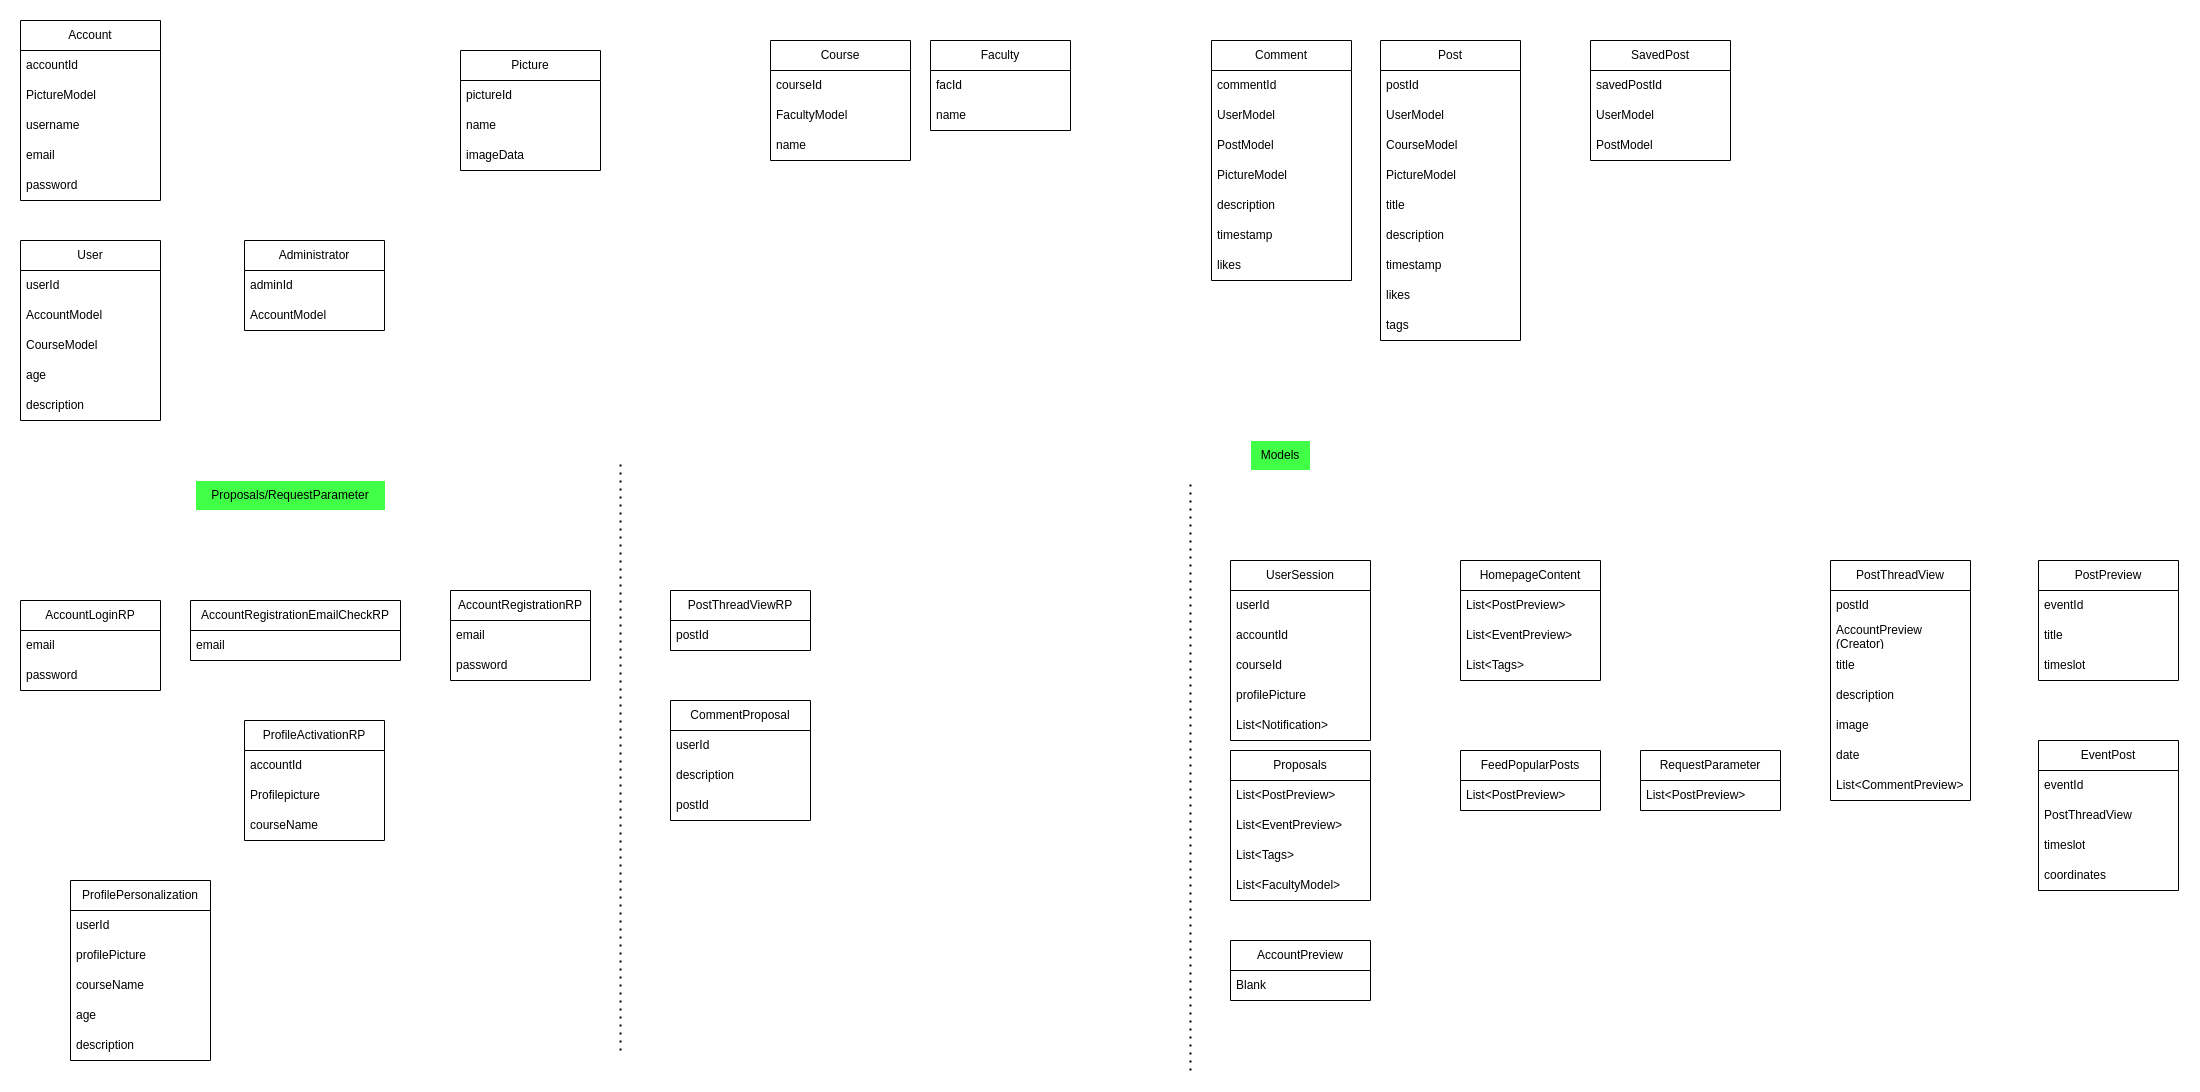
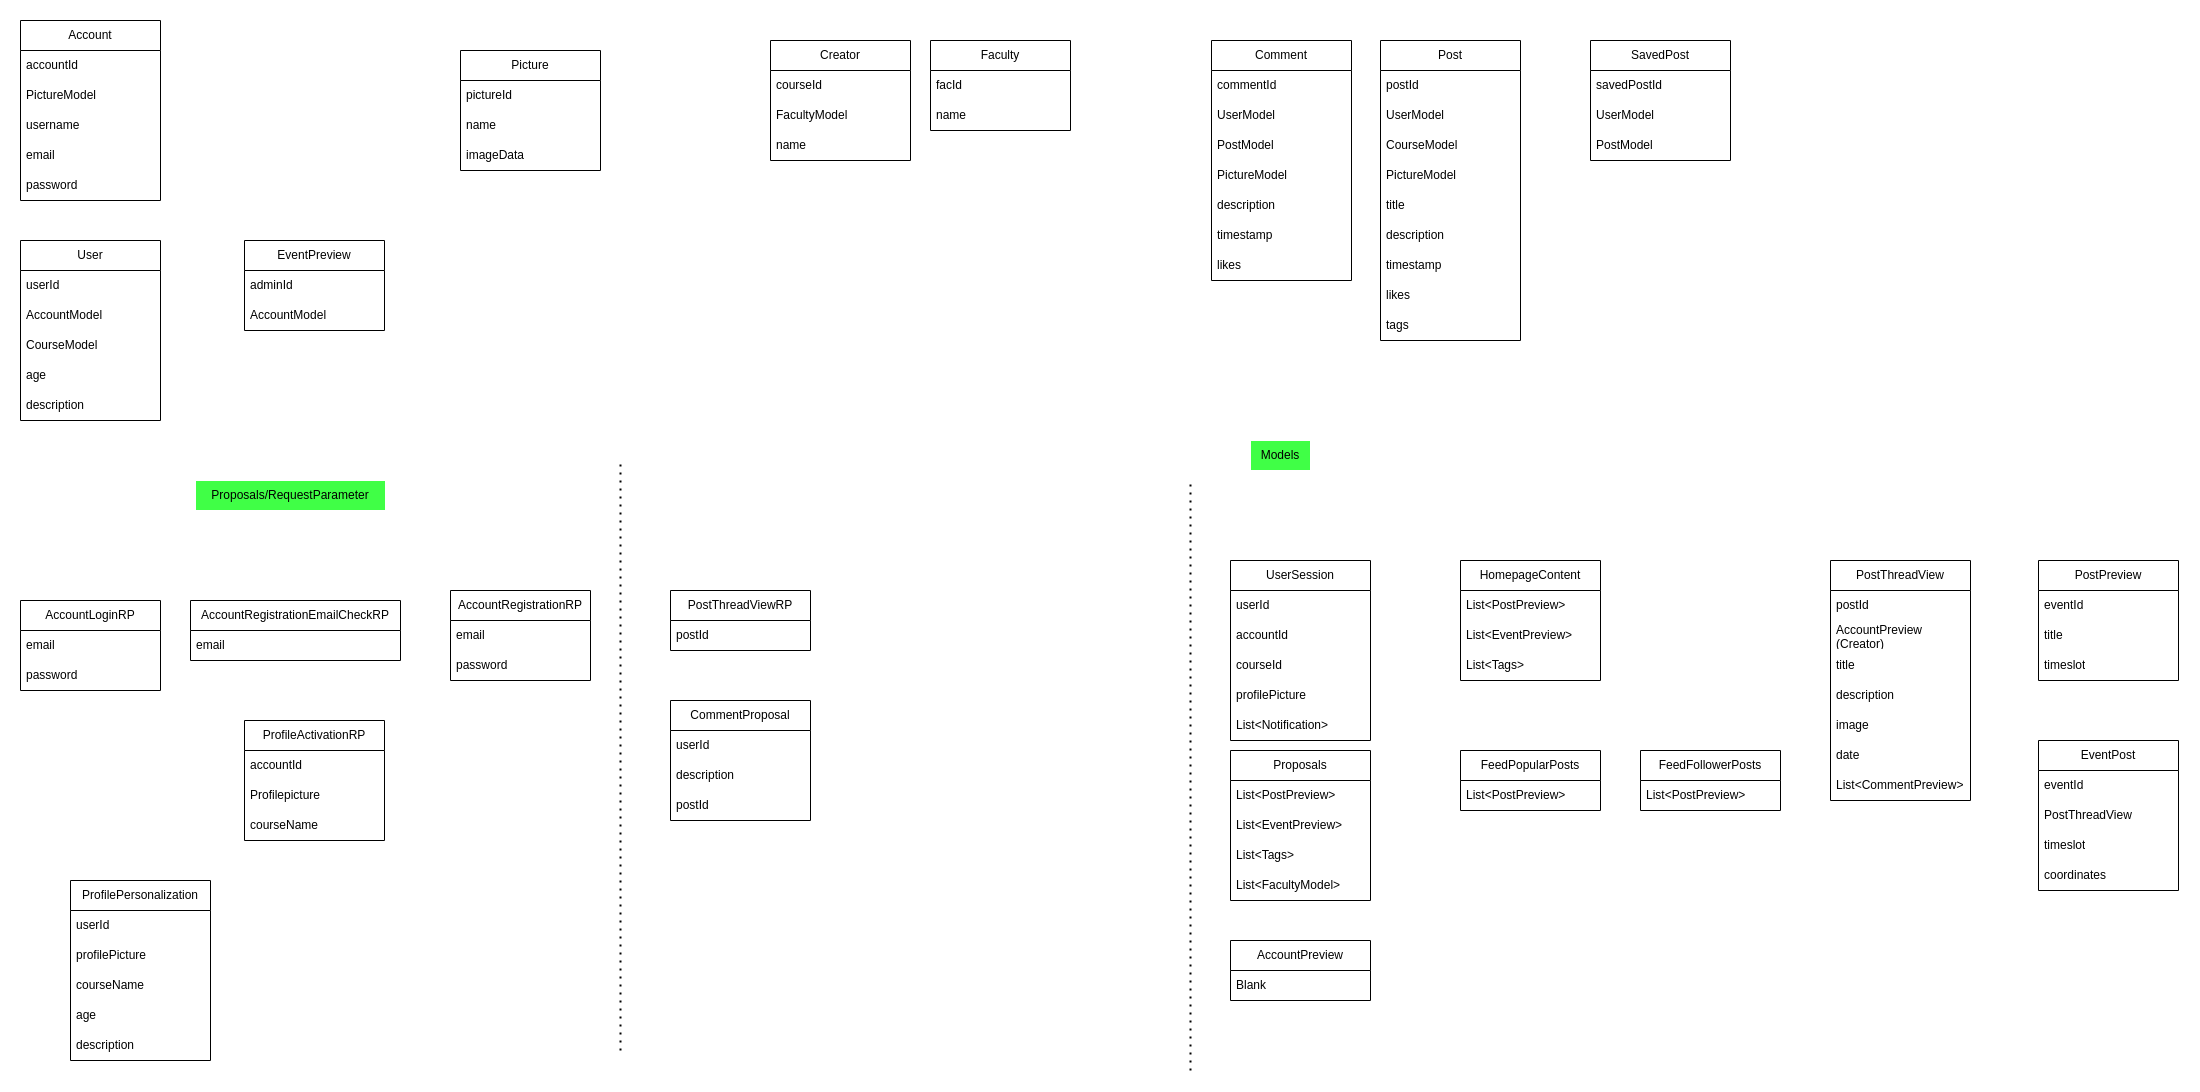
(841, 56) -> (841, 56)
(315, 256) -> (315, 256)
(1711, 766) -> (1711, 766)
